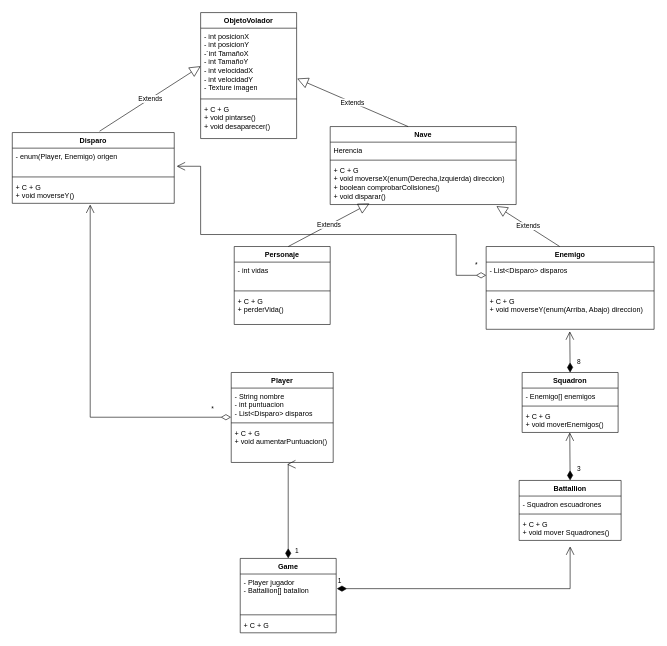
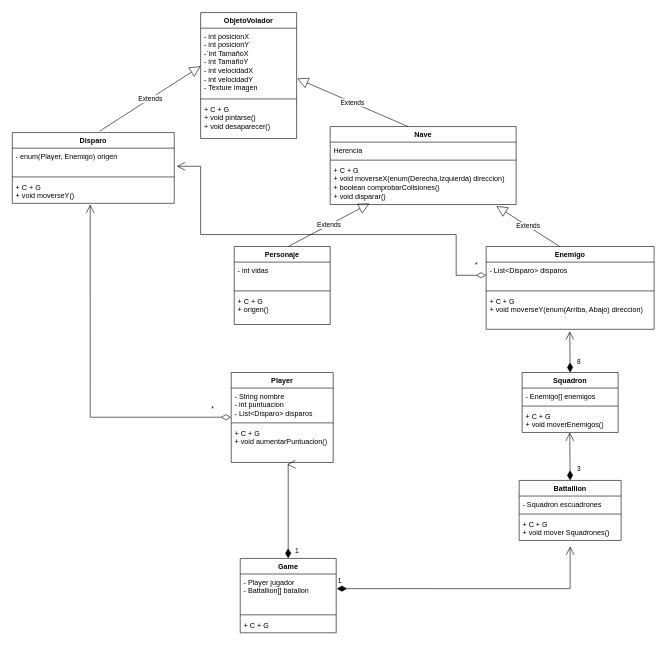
(264, 306) -> (256, 306)
